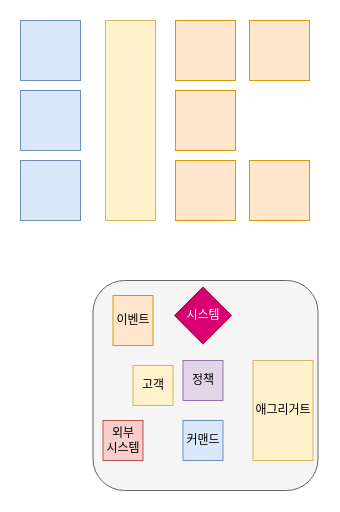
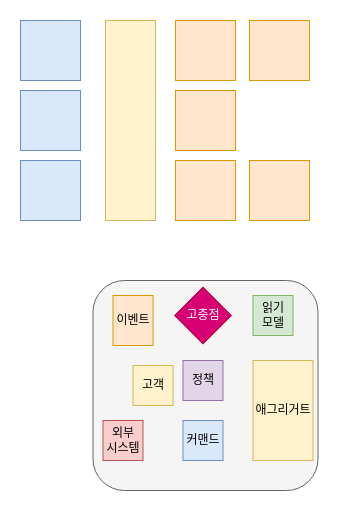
(204, 316) -> (204, 316)
none -> (273, 316)
